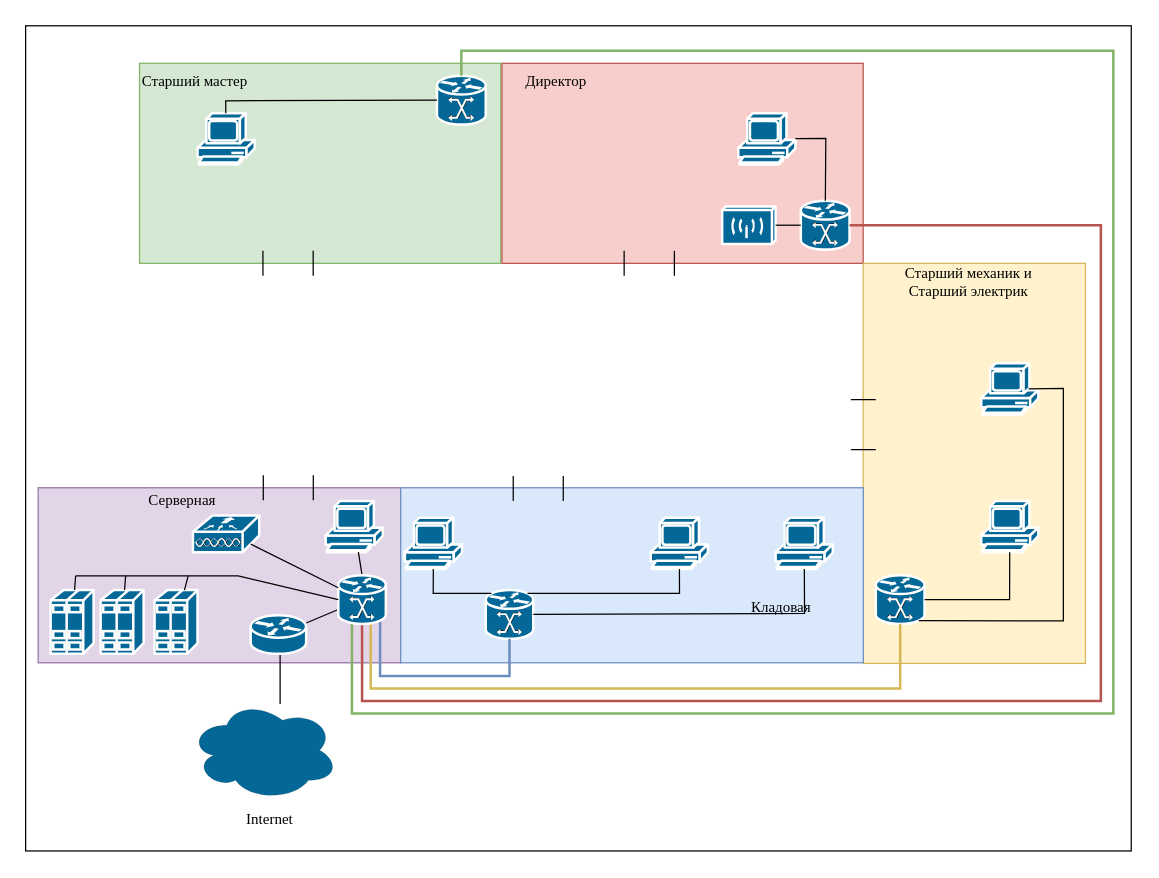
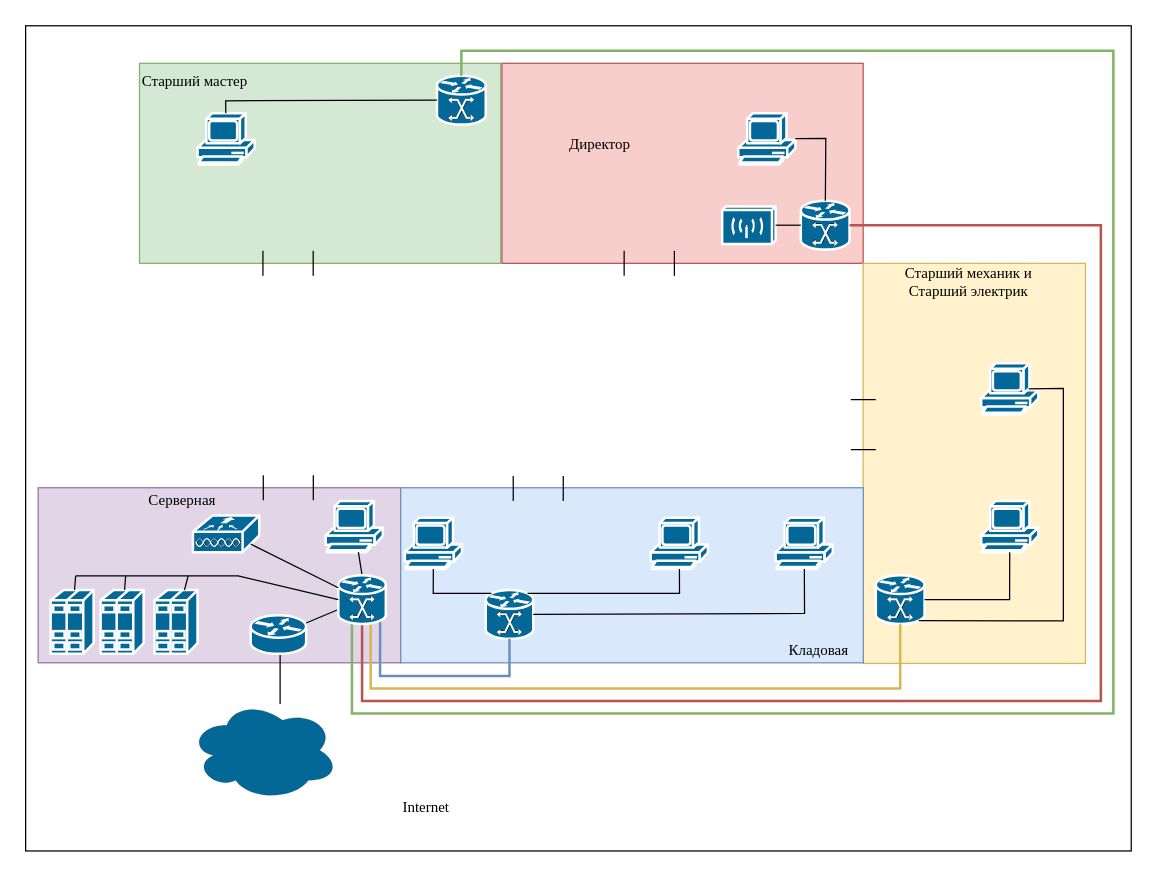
(556, 82) -> (600, 144)
(781, 606) -> (819, 650)
(270, 819) -> (426, 806)
